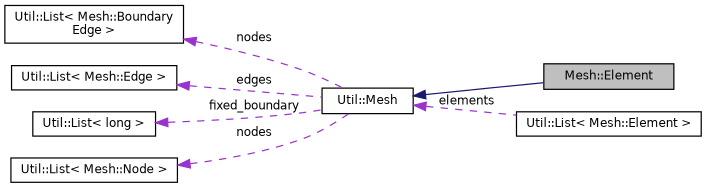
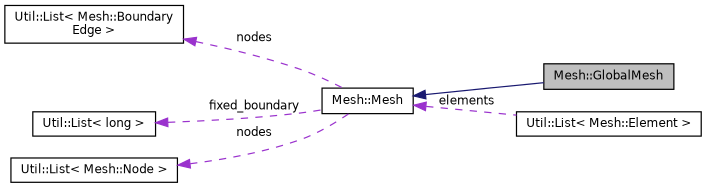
(609, 77) -> (609, 77)
(94, 78) -> none
(368, 101) -> (368, 101)
